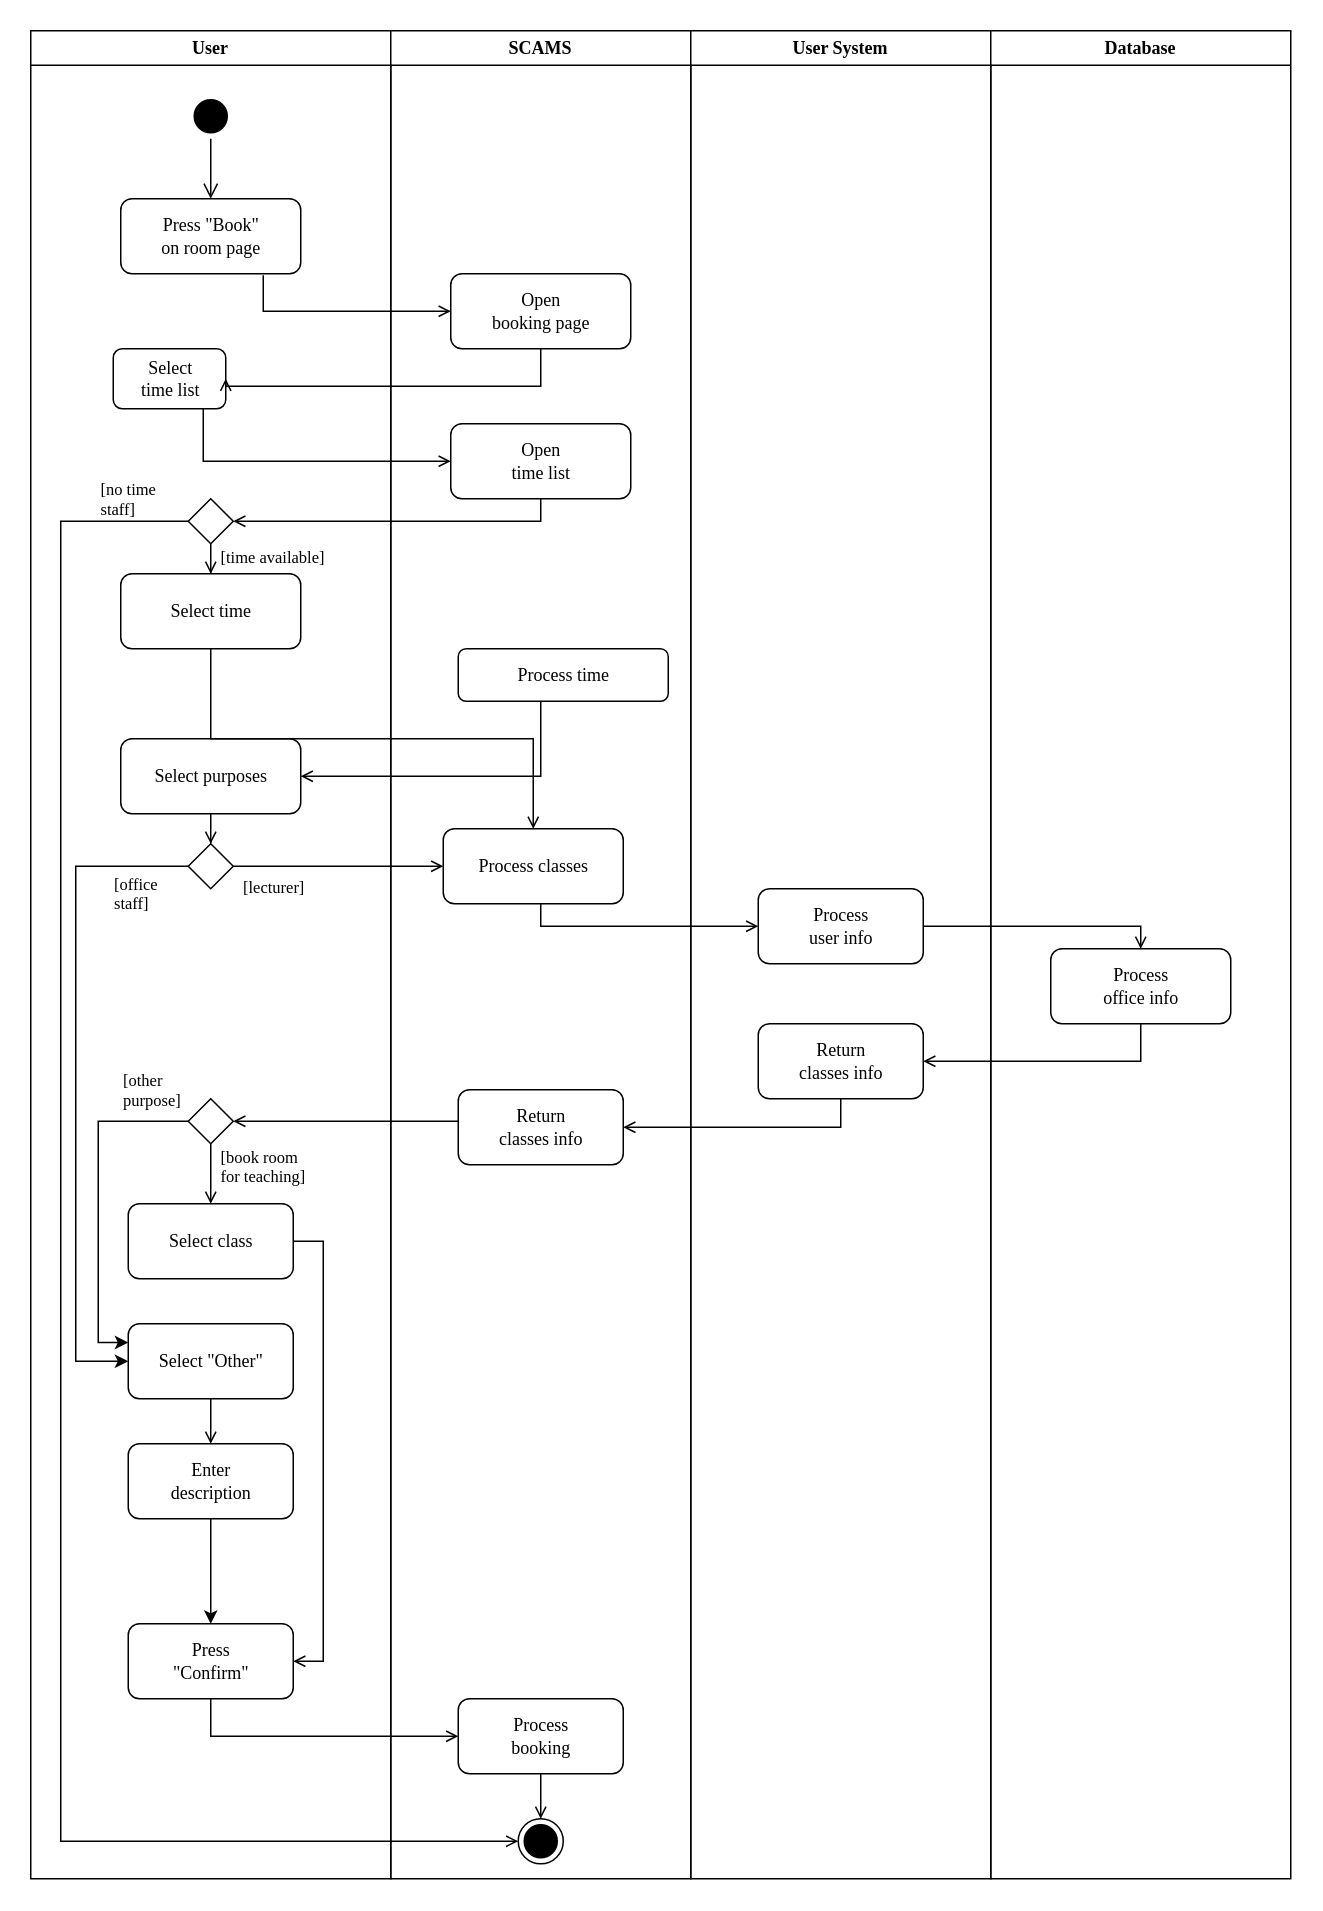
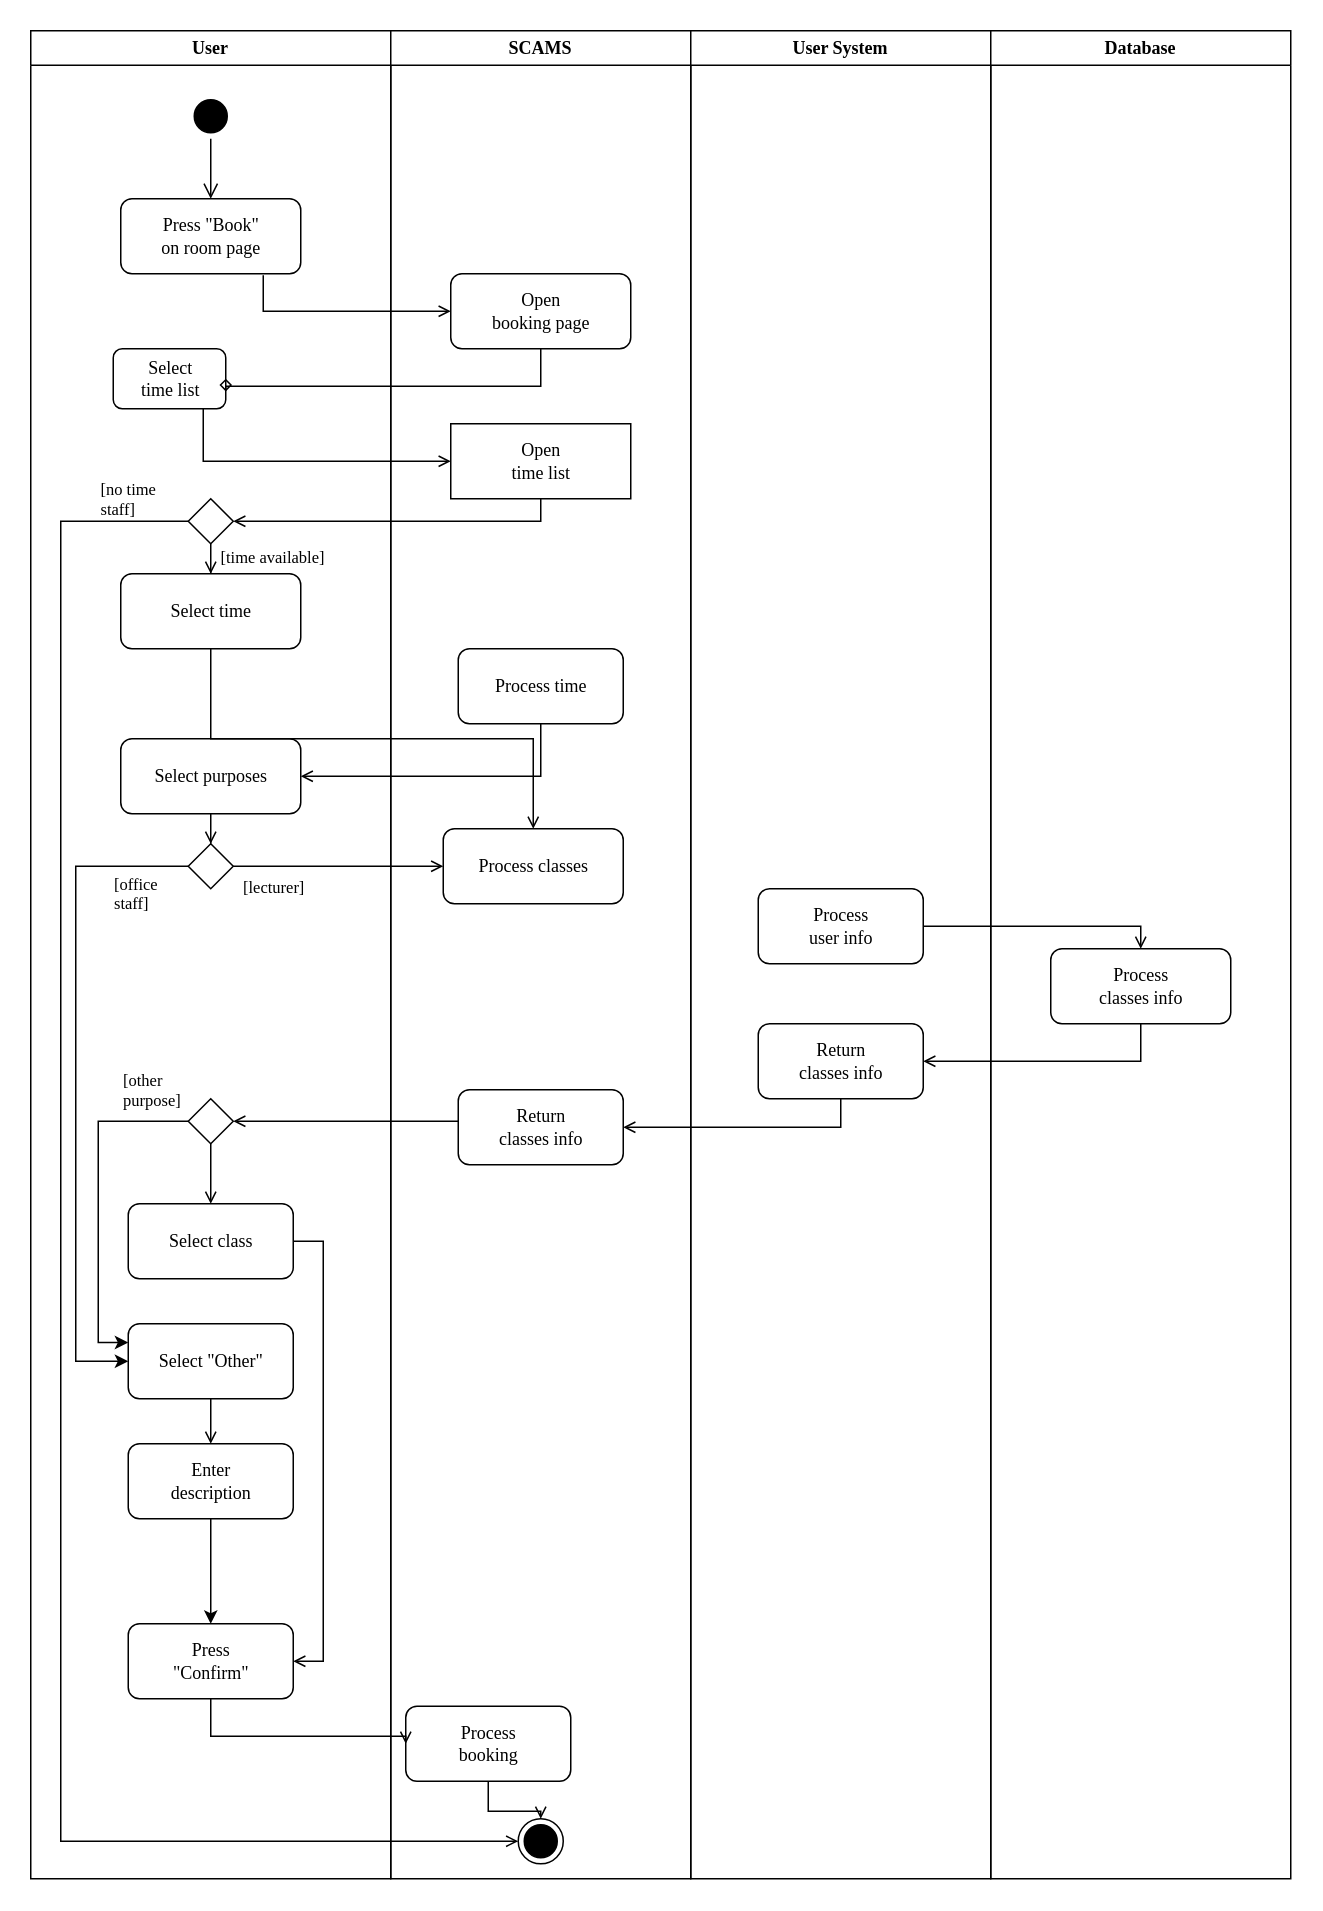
(228, 386) -> (228, 386)
(541, 461) -> (541, 461)
(563, 675) -> (541, 686)
(637, 926) -> none
(1142, 986) -> (1142, 986)
(278, 1166) -> none
(541, 1736) -> (488, 1744)
